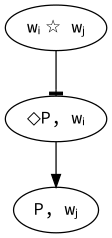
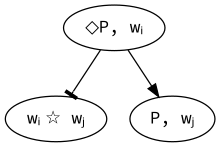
(56, 70) -> (87, 71)
